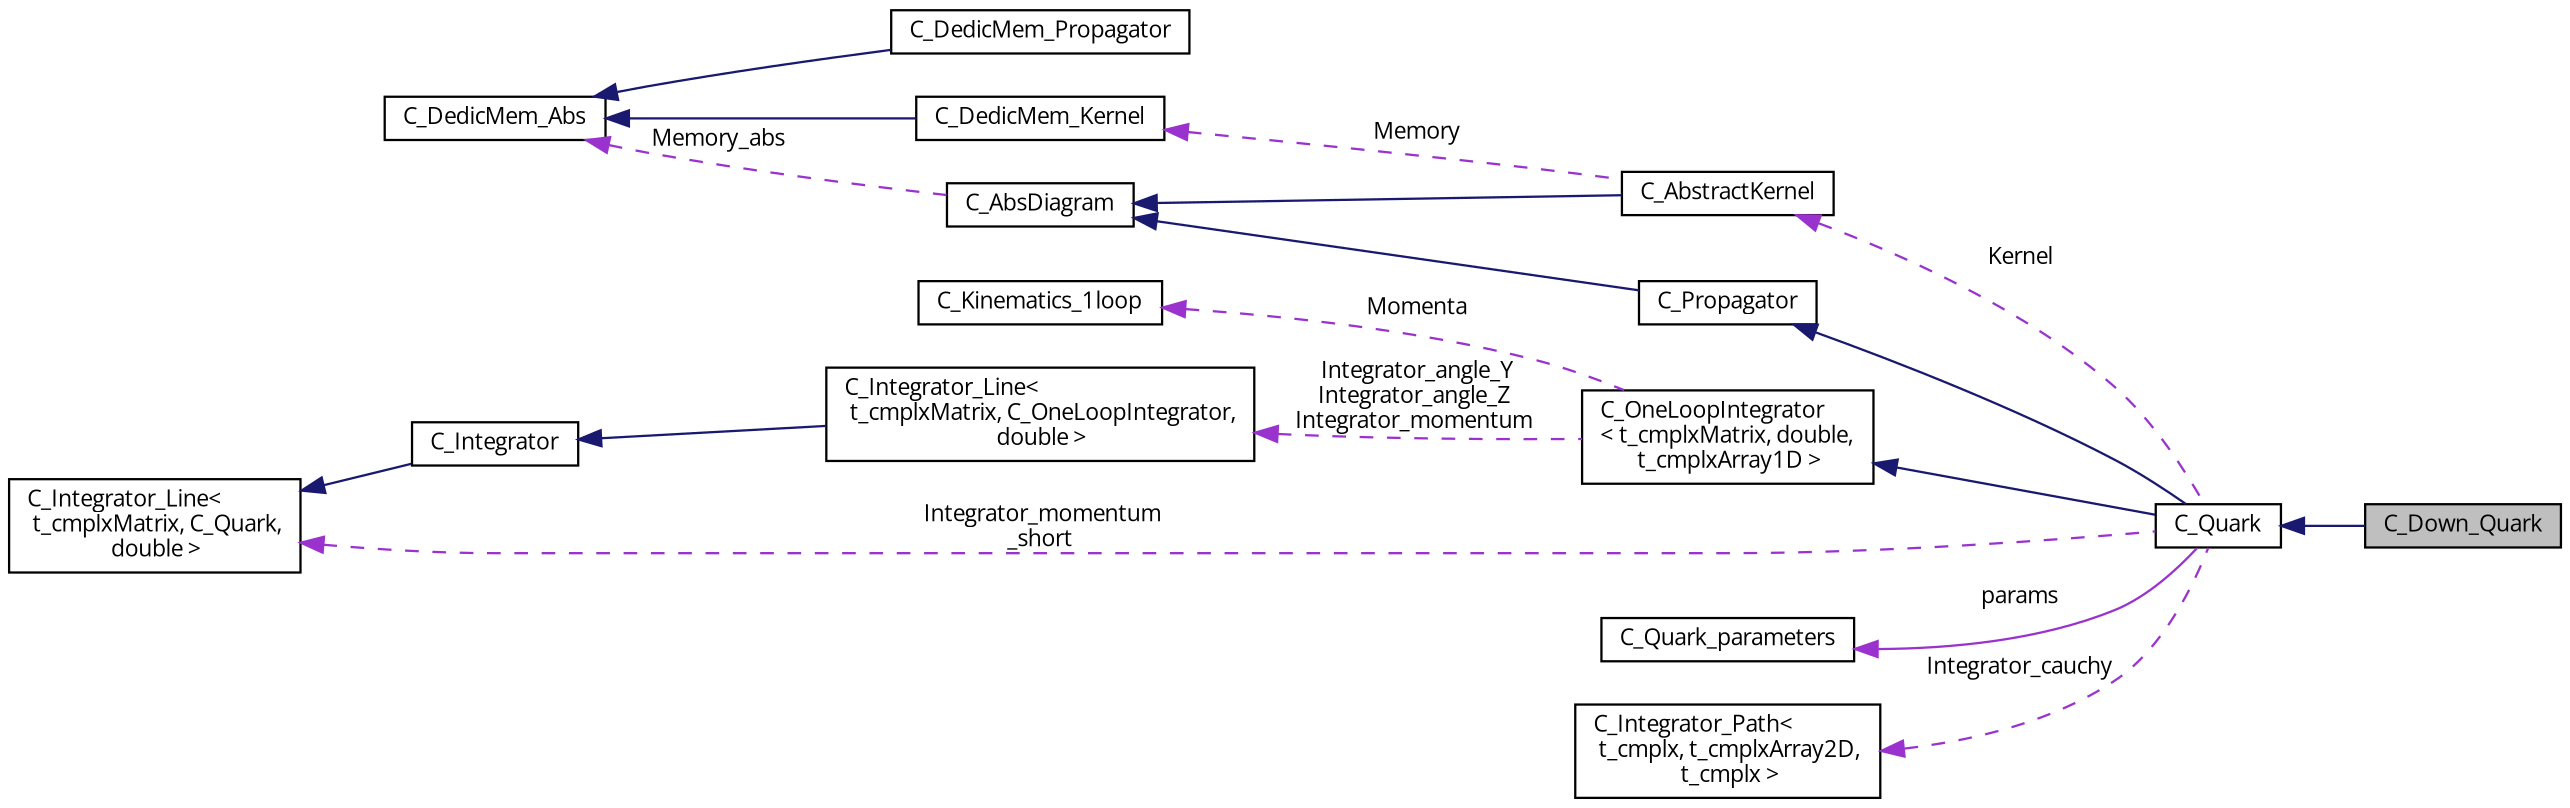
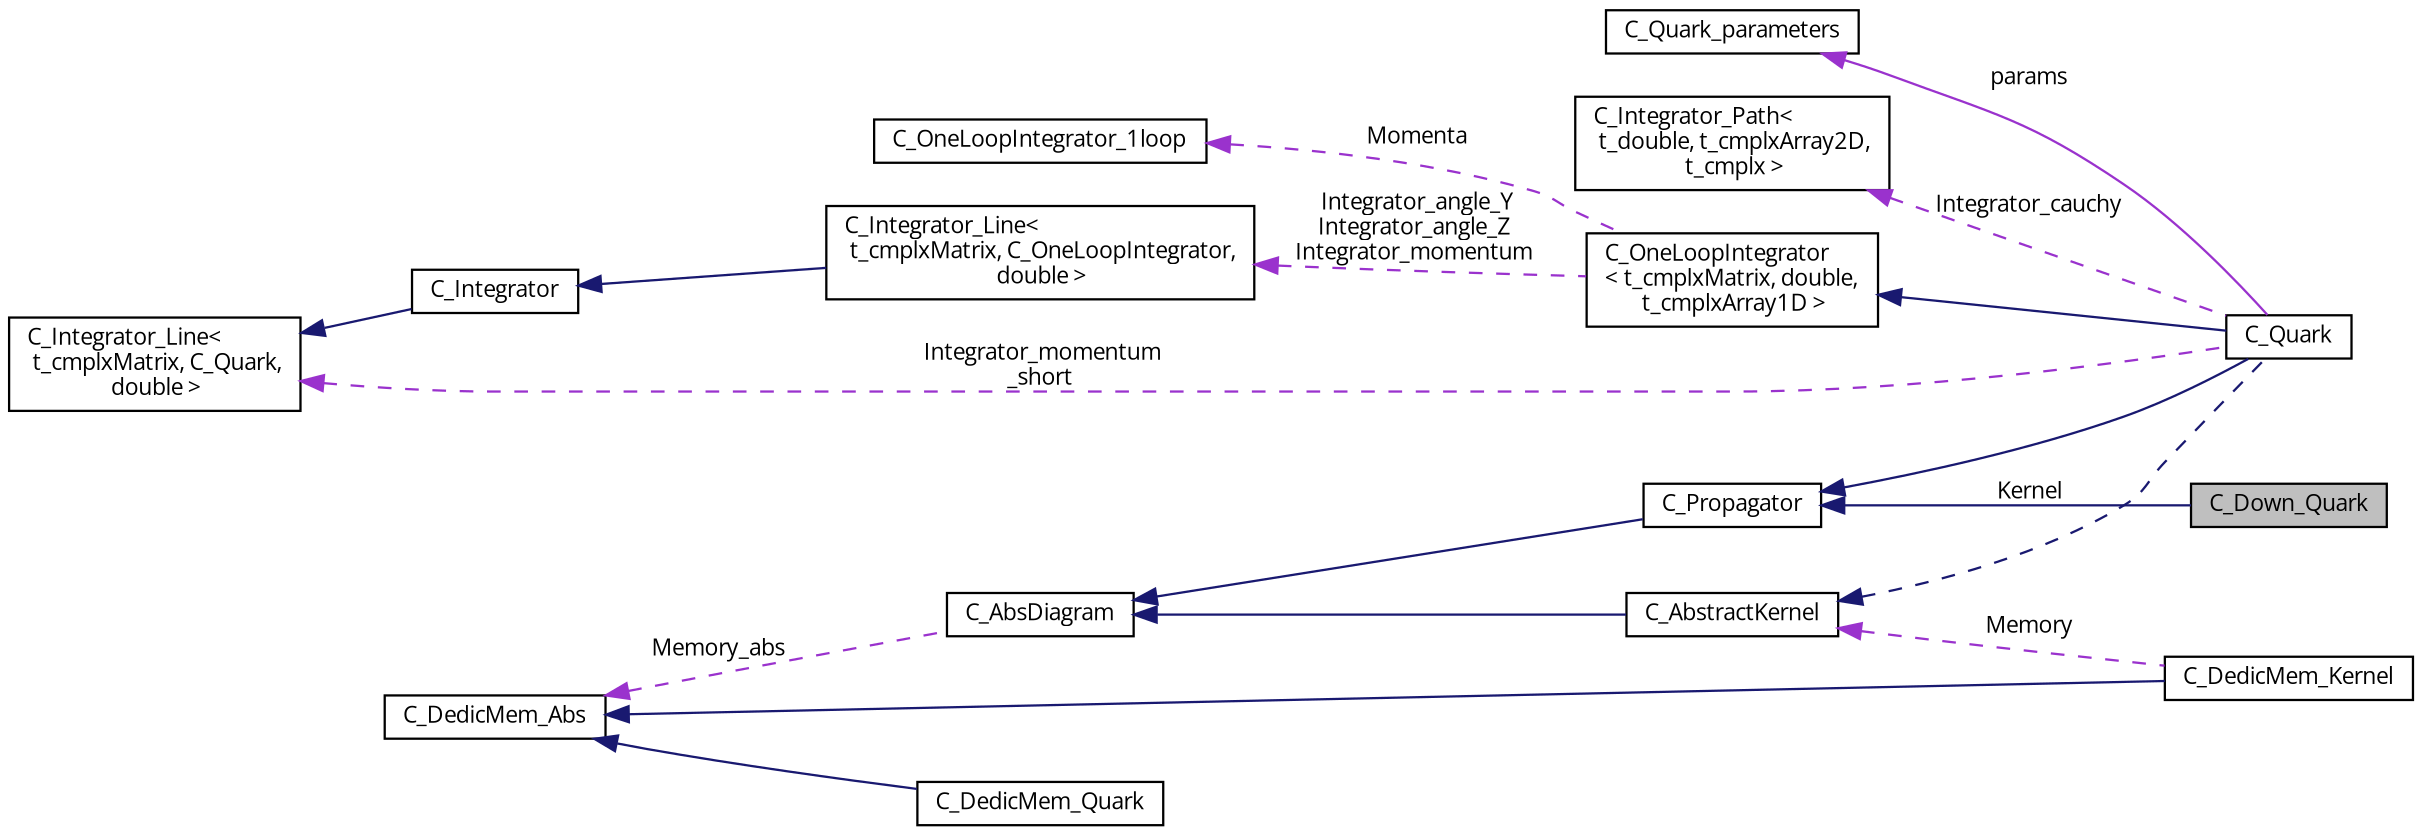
(1040, 32) -> (1040, 804)
(1405, 154) -> (2013, 649)
(1040, 303) -> (1040, 141)
(2038, 330) -> (2091, 523)
(2334, 526) -> (2018, 505)
(1728, 751) -> (1732, 143)
